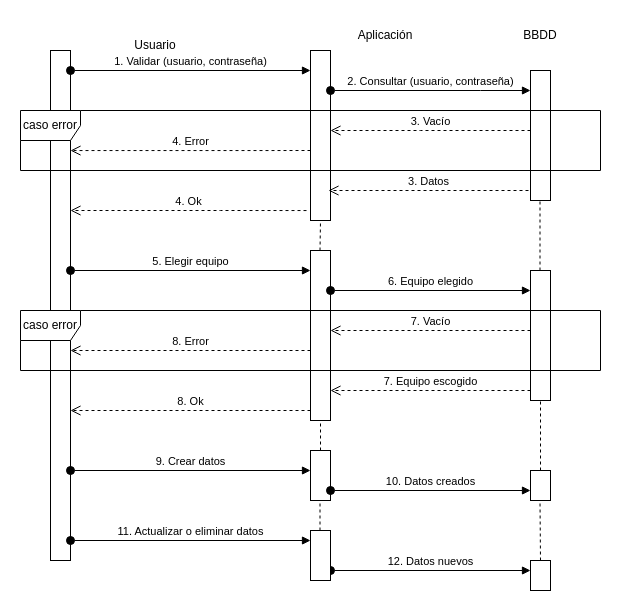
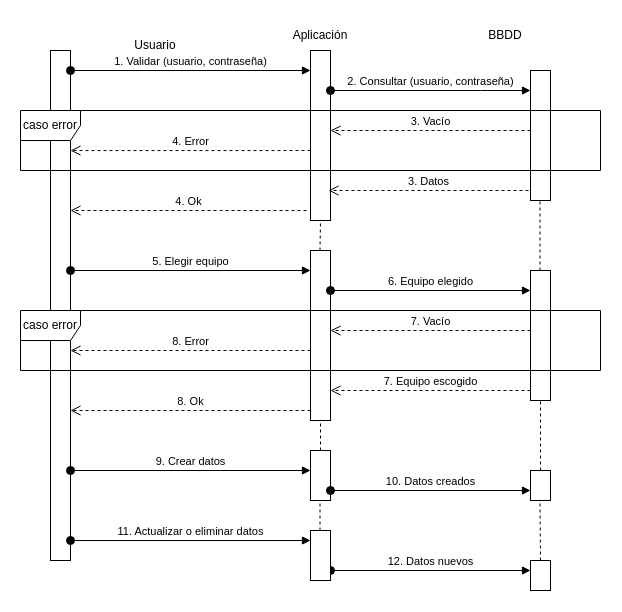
(386, 36) -> (321, 36)
(541, 36) -> (506, 36)
